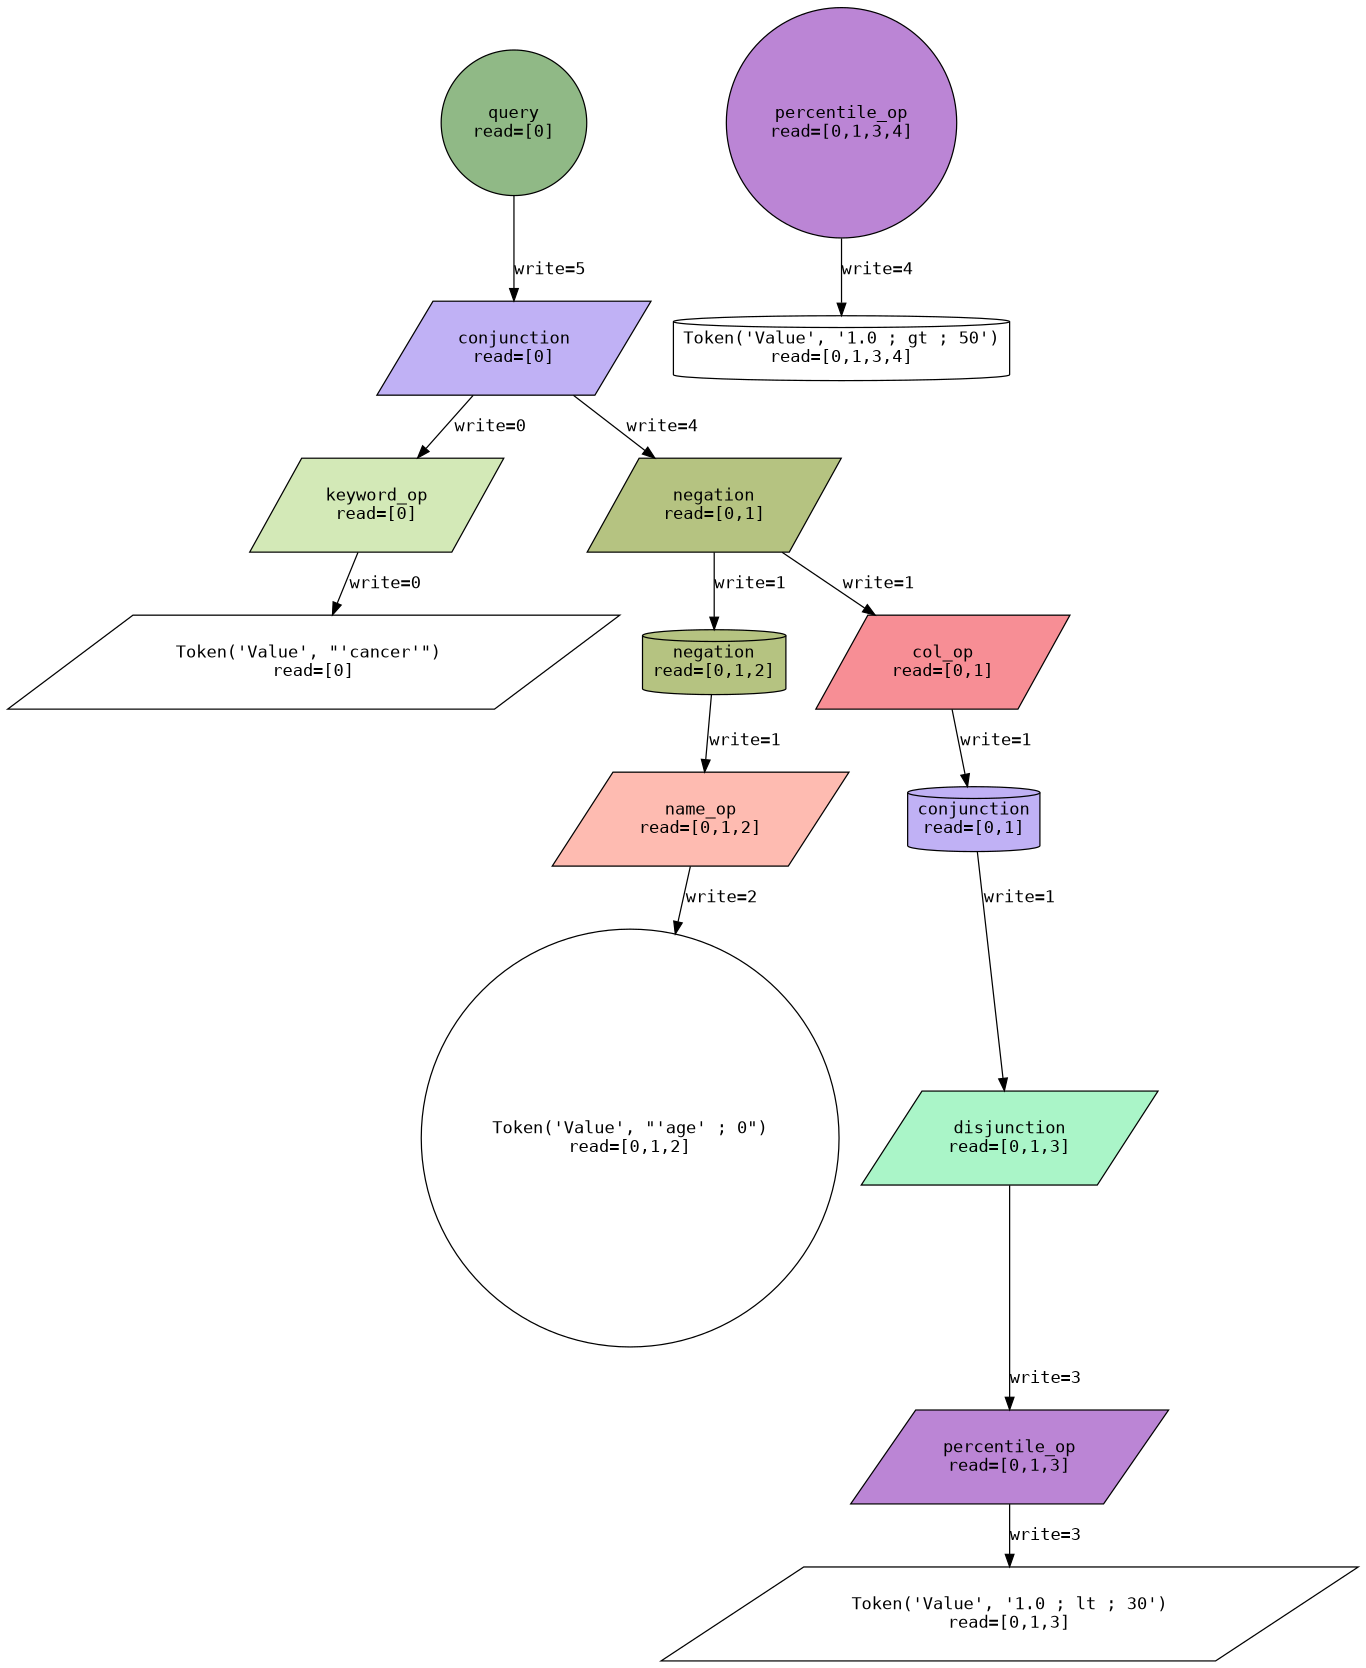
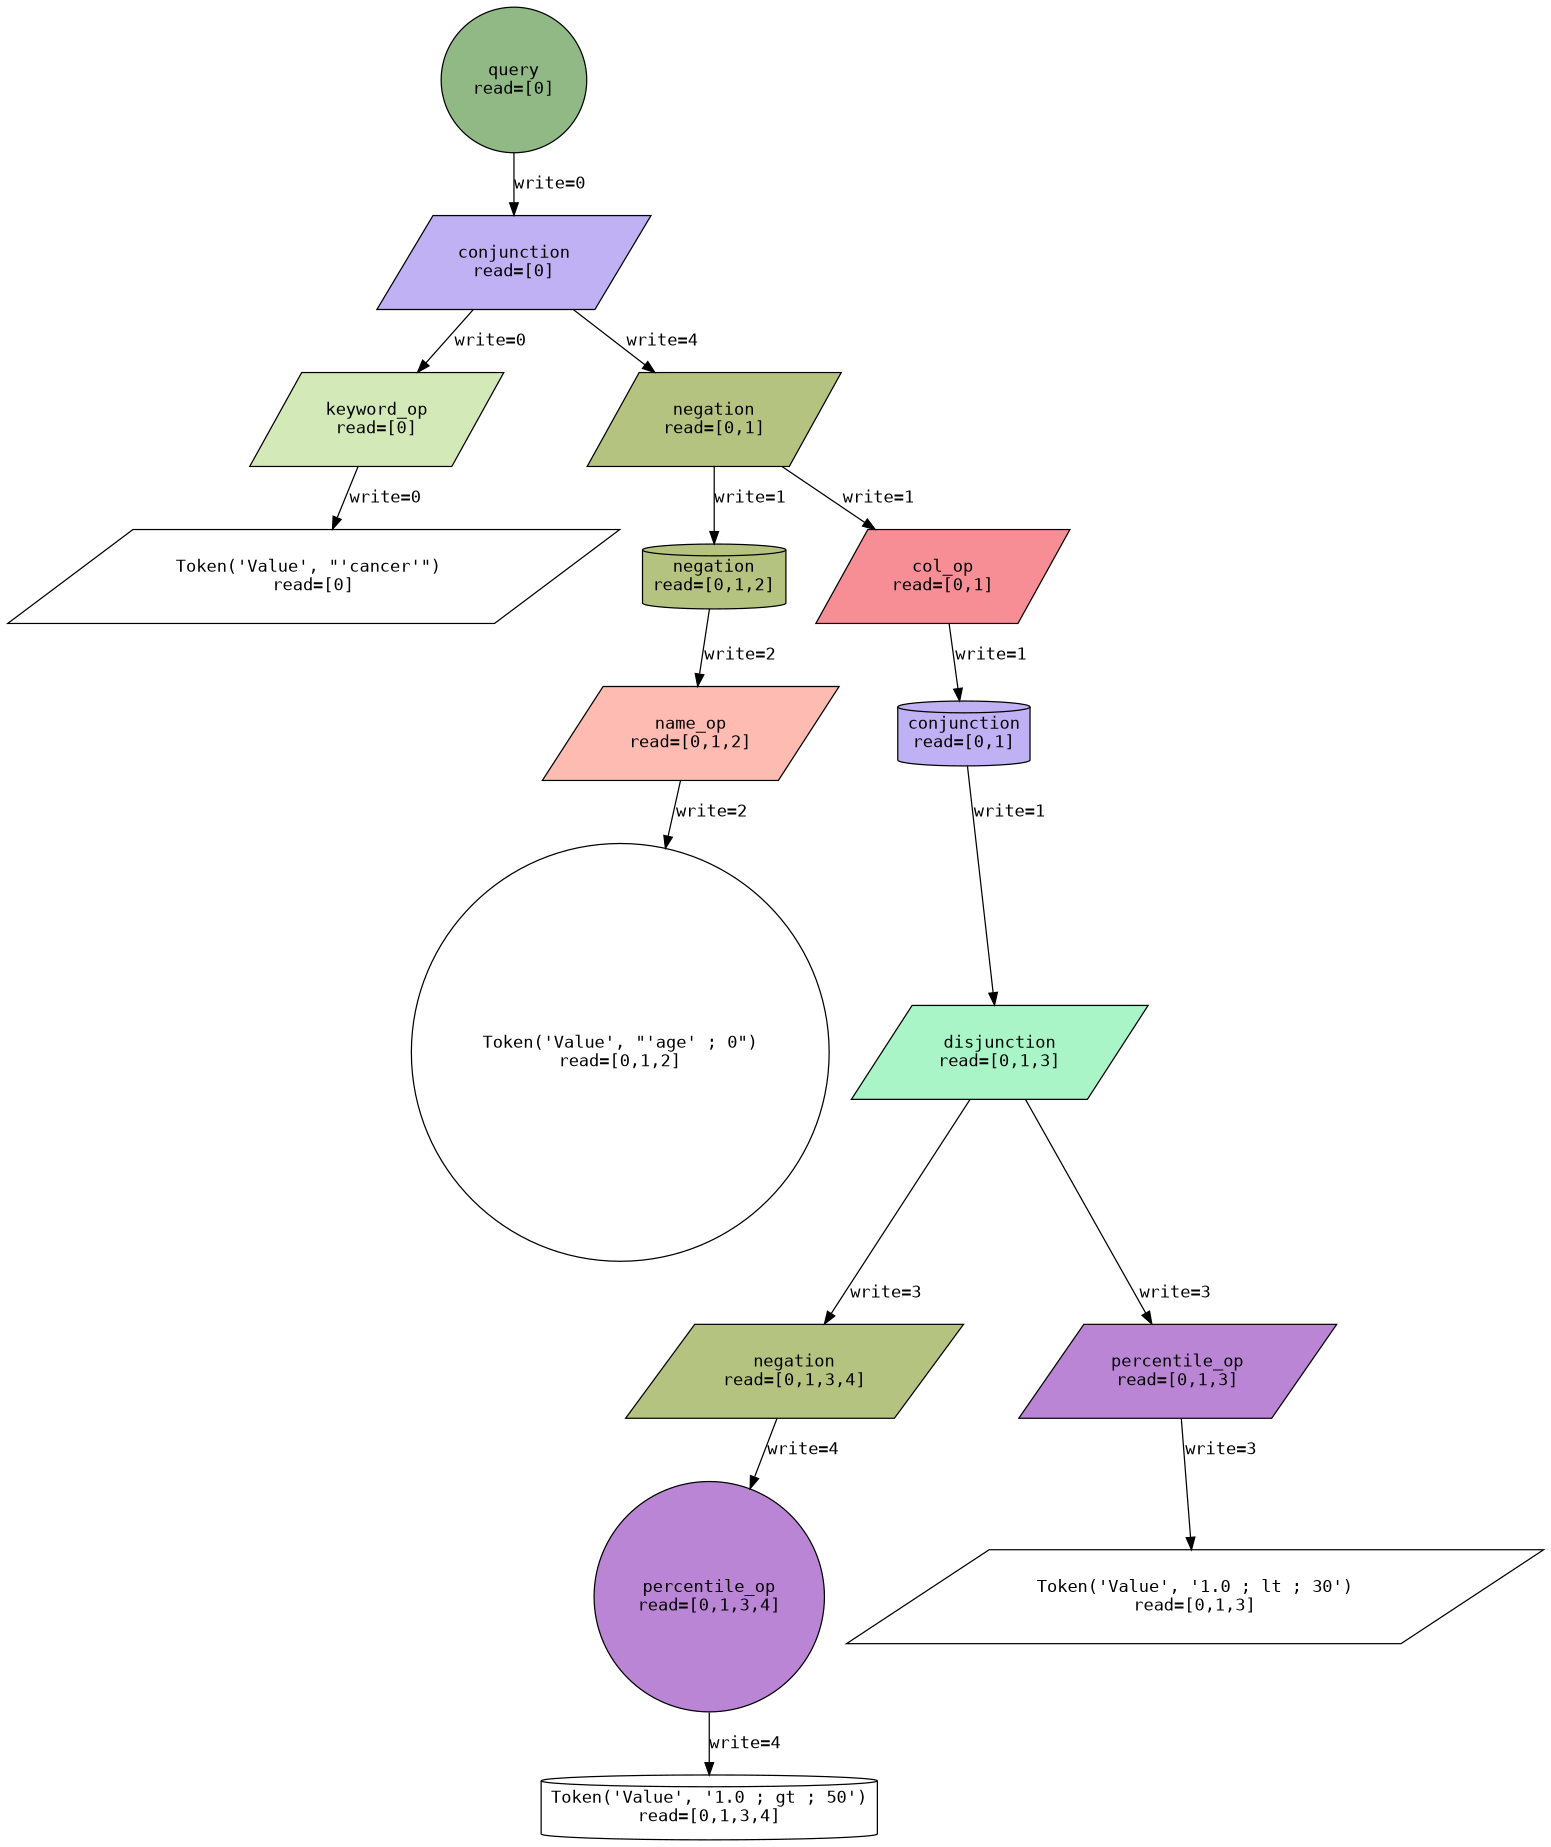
(550, 270) -> (550, 184)
(745, 741) -> (740, 655)
none -> (795, 1371)
